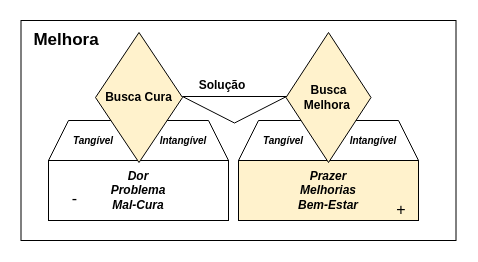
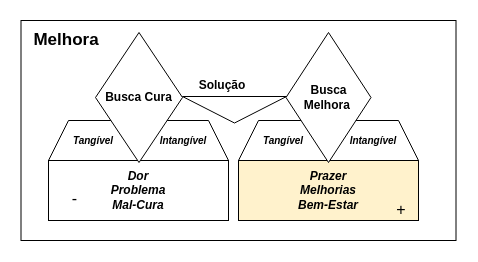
(139, 98) -> (139, 98)
(329, 98) -> (329, 98)
